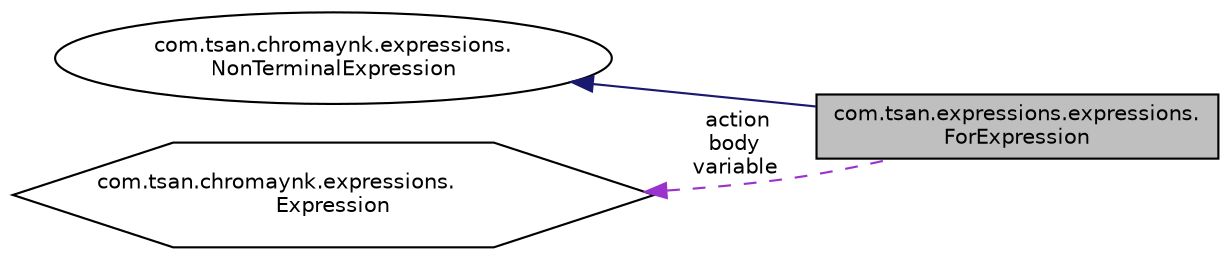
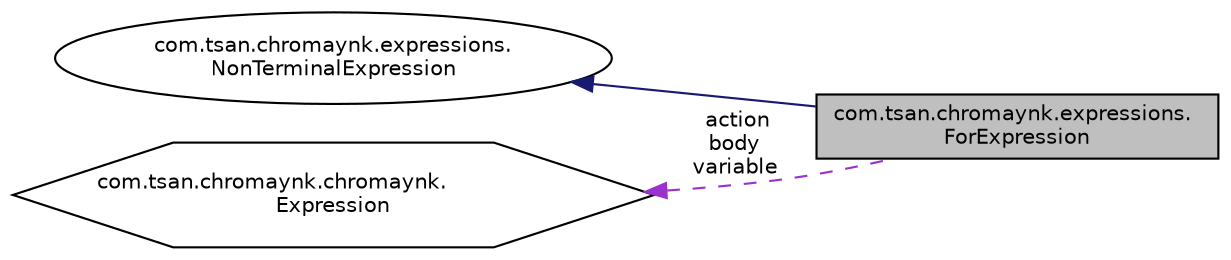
(1017, 127) -> (1017, 127)
(333, 195) -> (333, 195)
